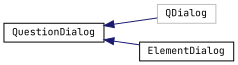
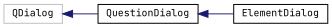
(136, 21) -> (85, 14)
